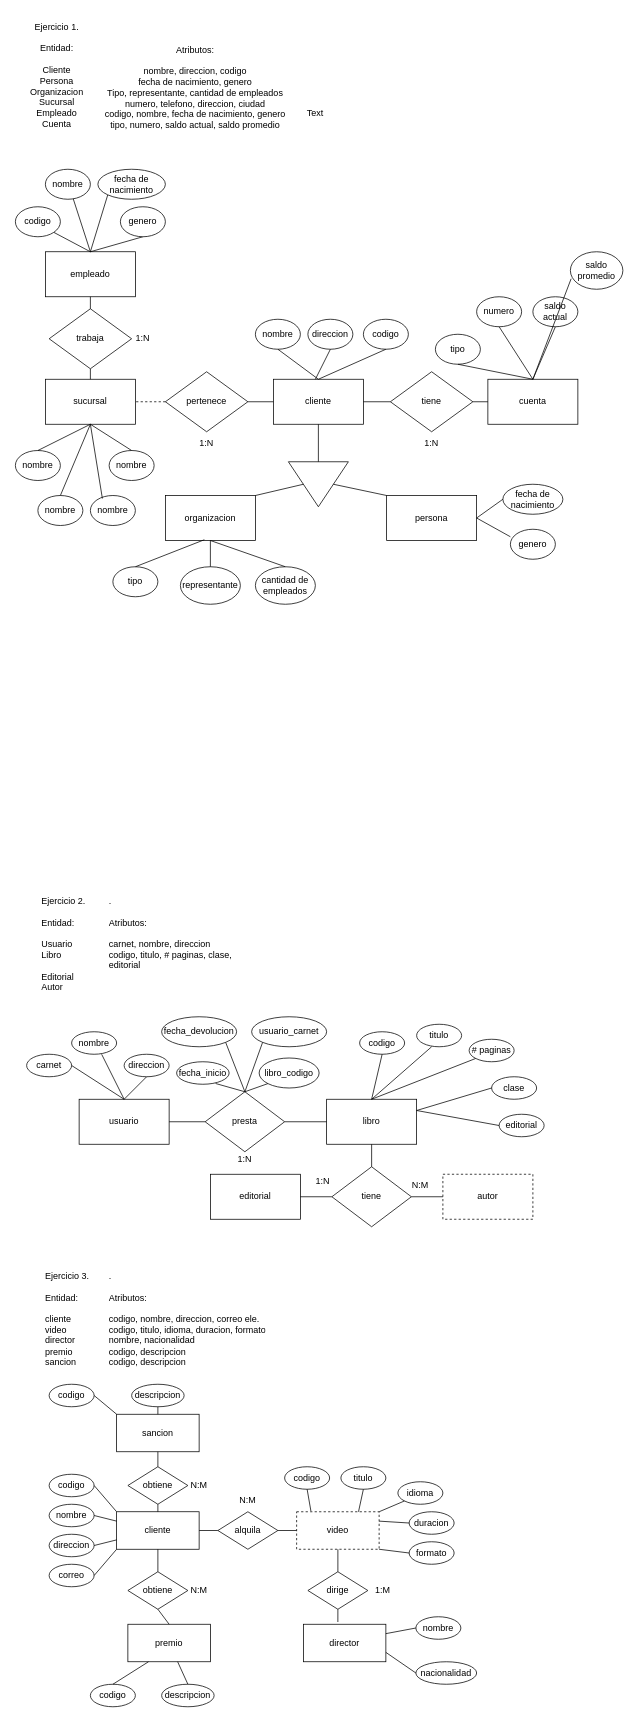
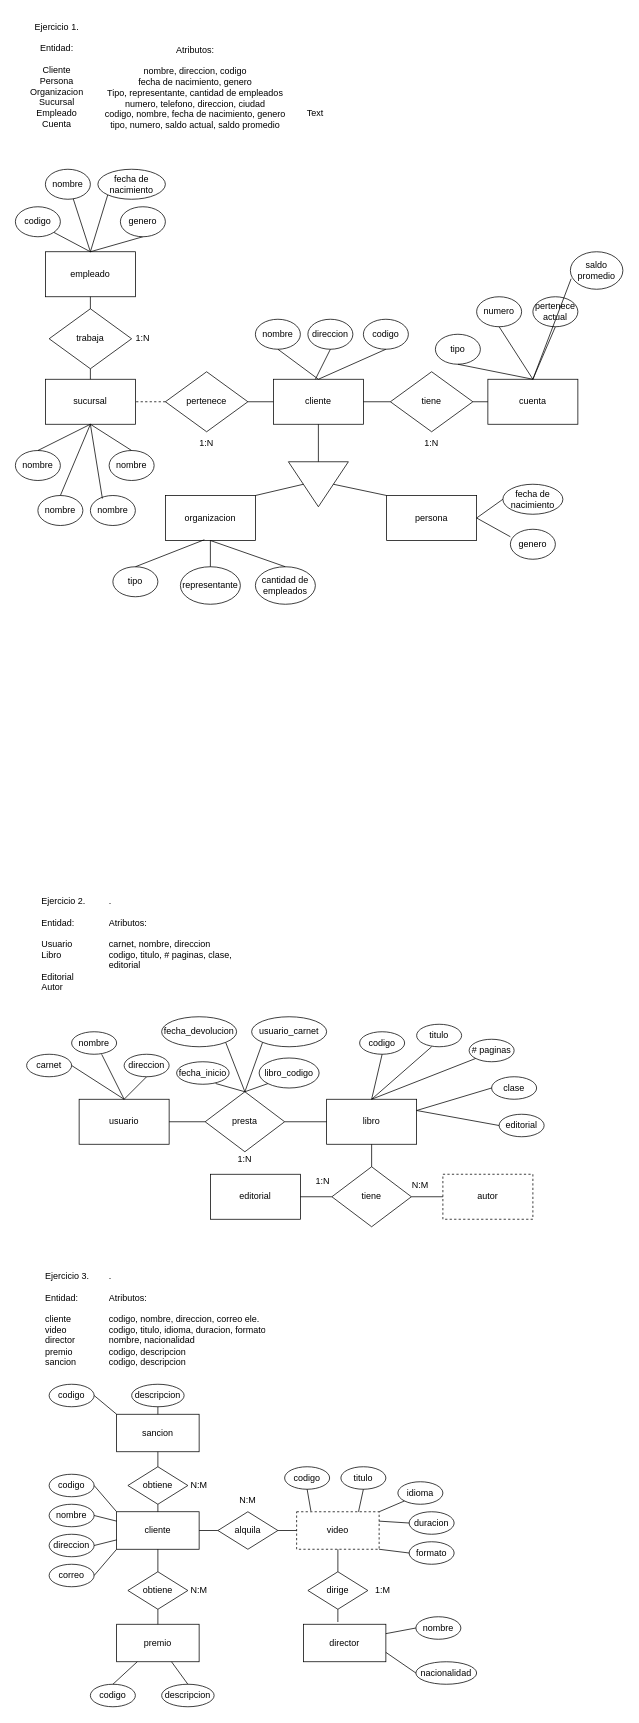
(555, 312) -> (555, 312)
(169, 1643) -> (158, 1643)
